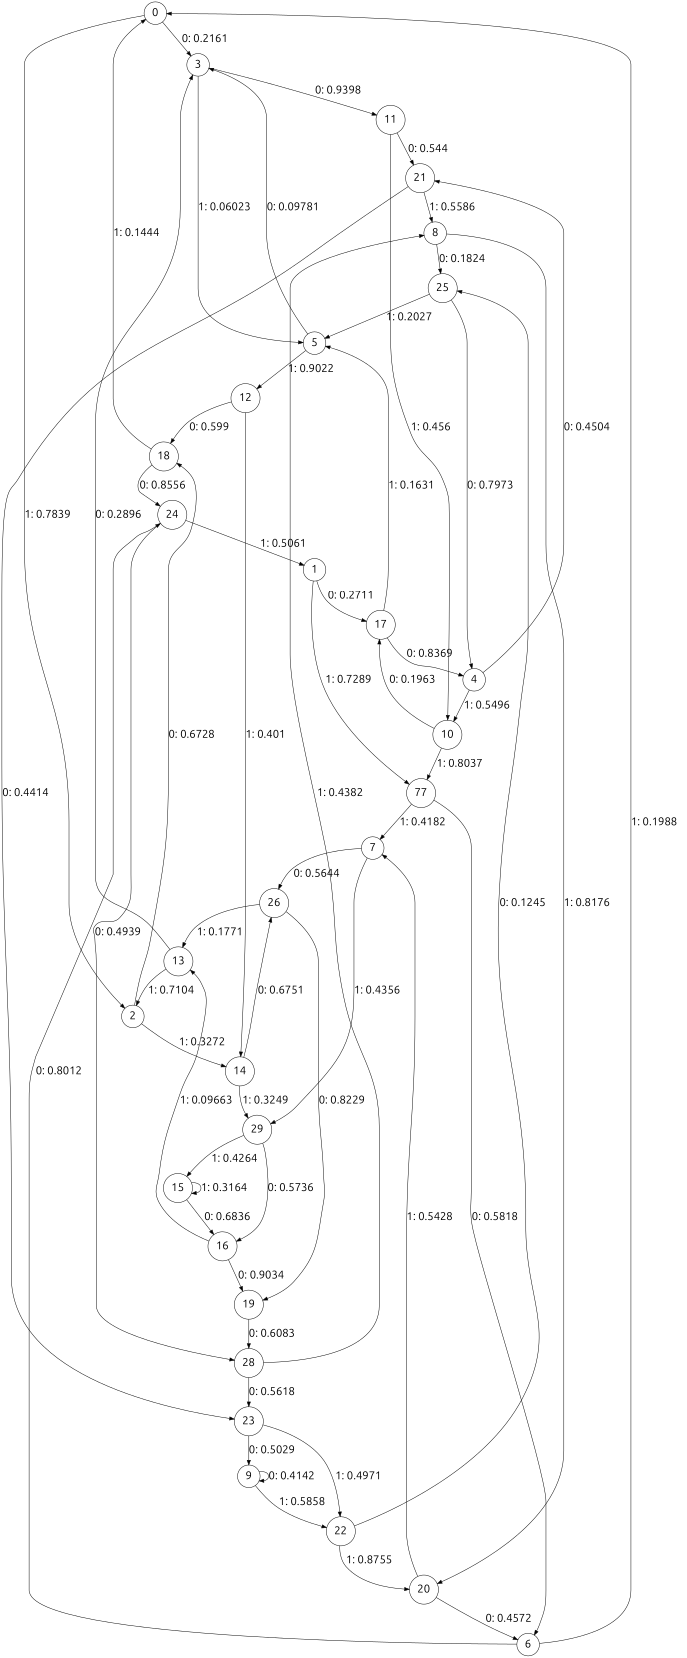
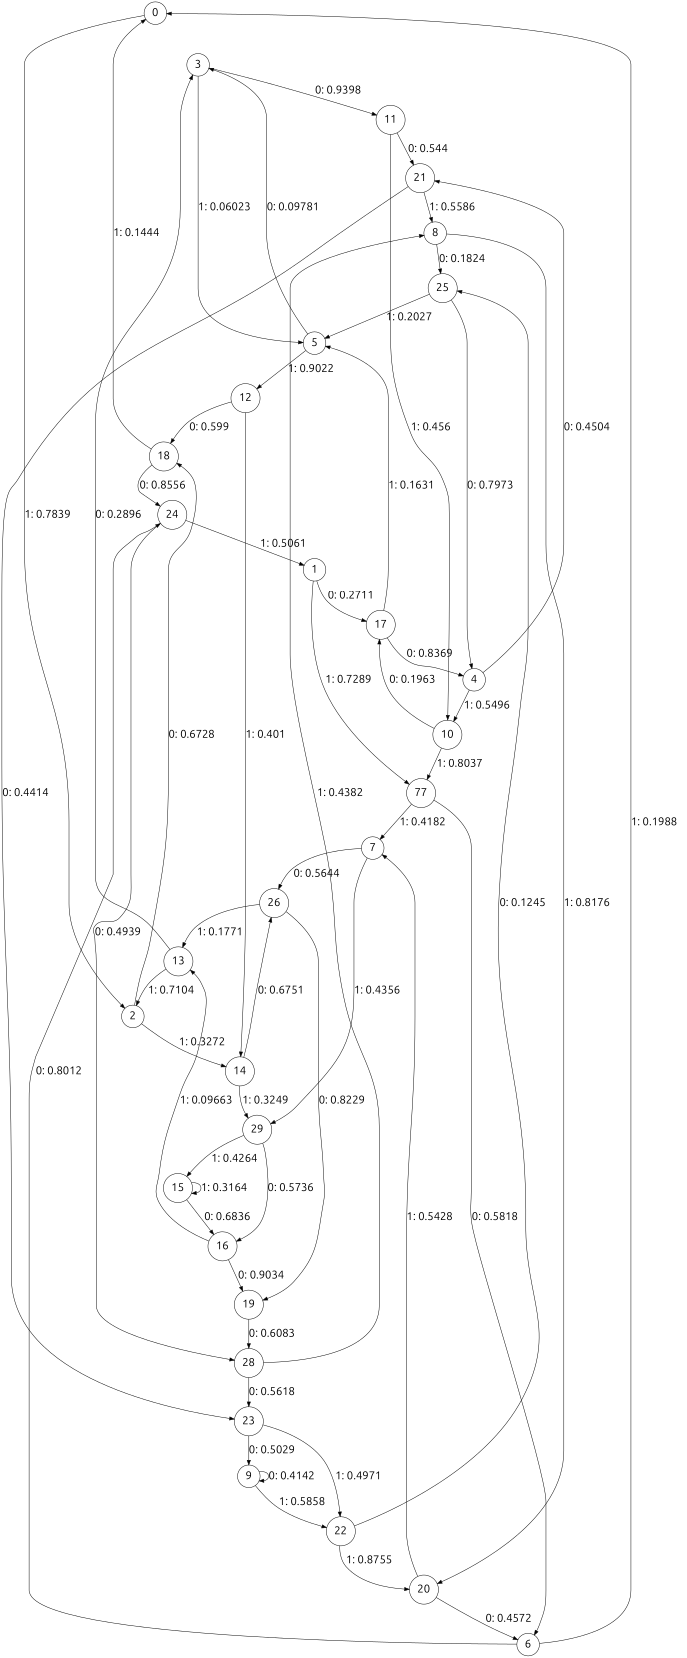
(175, 37) -> none
